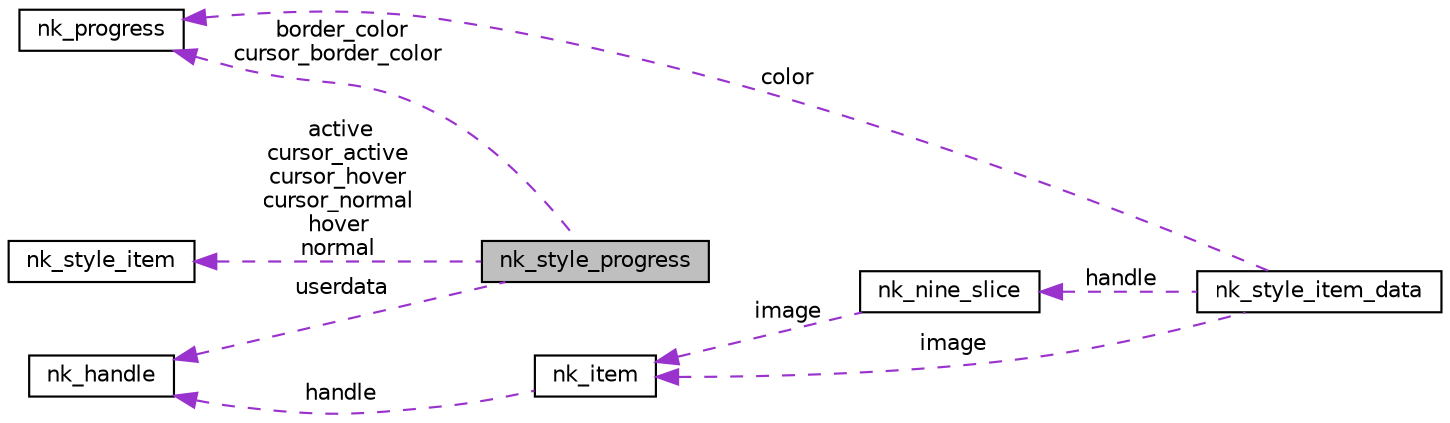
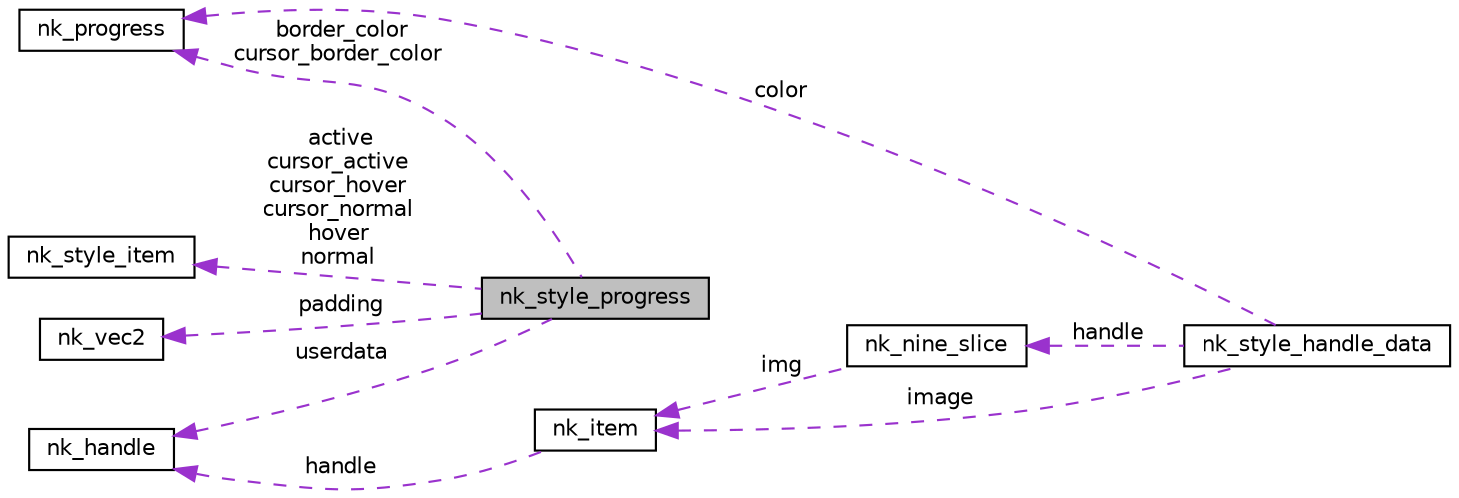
(1319, 292) -> (1317, 346)
(784, 312) -> (778, 366)
none -> (102, 339)
